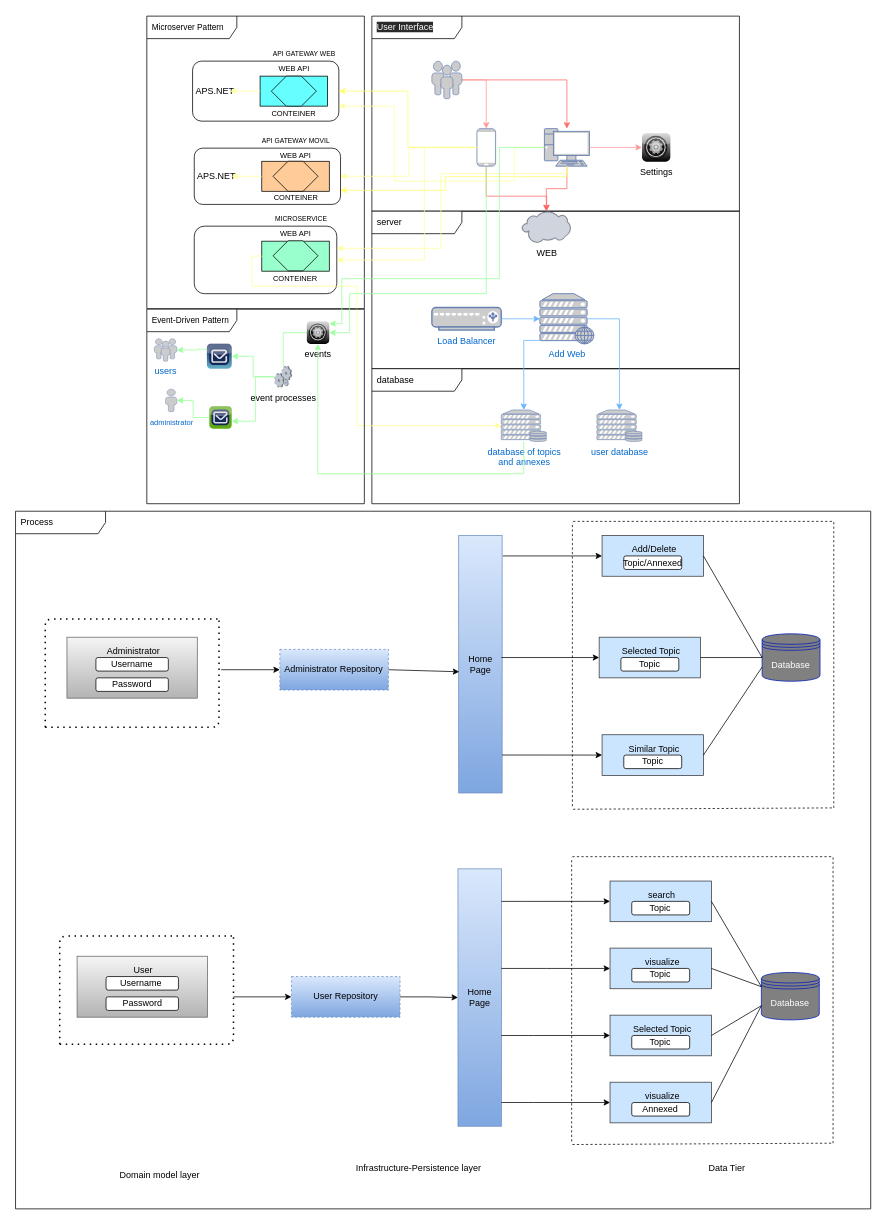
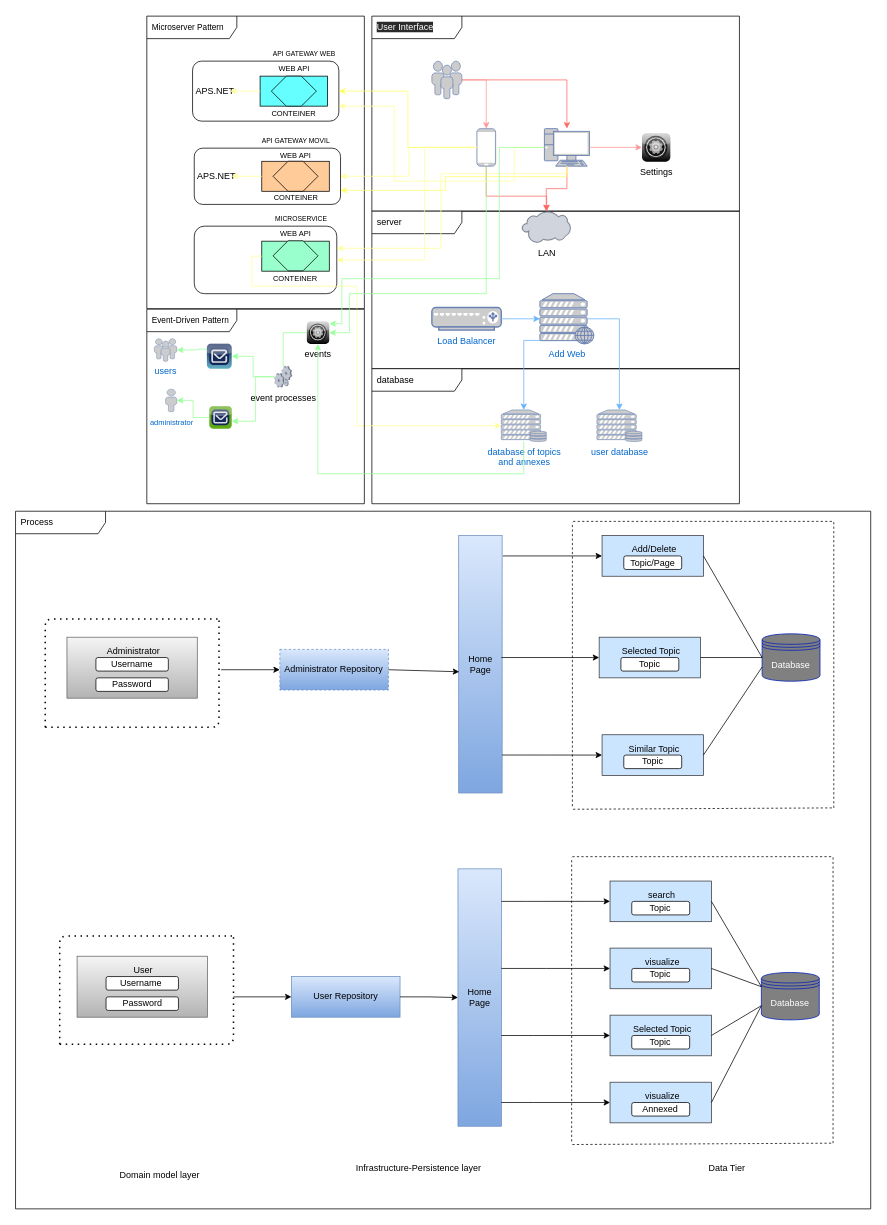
(547, 253) -> (547, 253)
(653, 563) -> (653, 563)
(346, 997) -> (346, 997)
